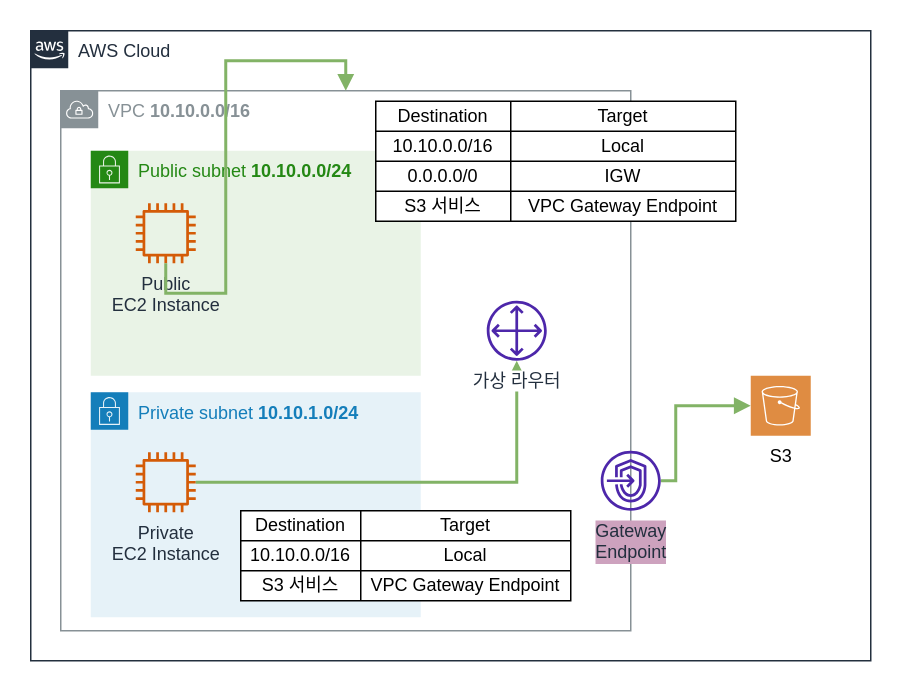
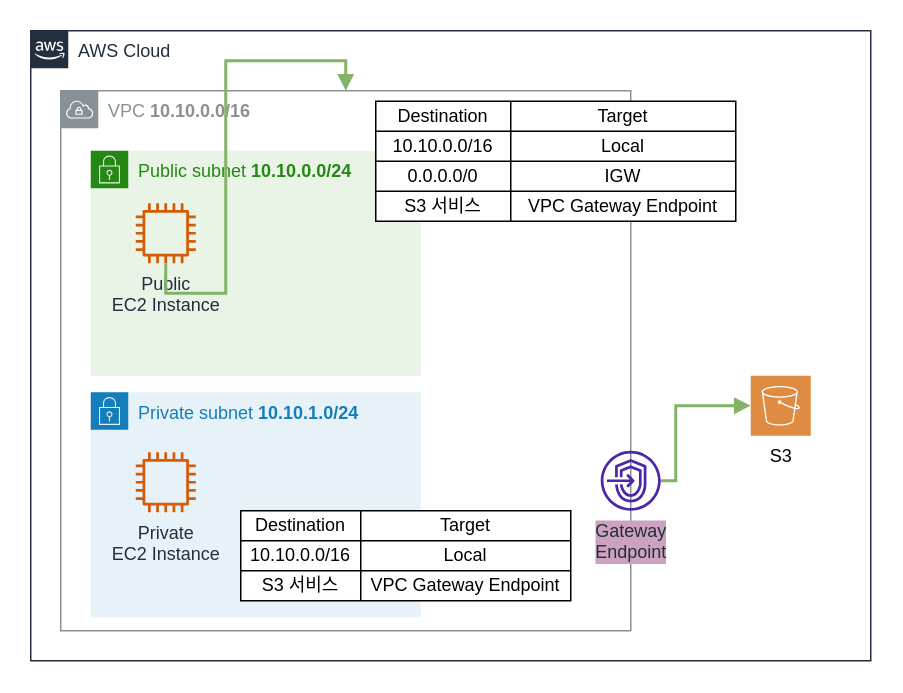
(517, 331) -> none
(409, 482) -> none
